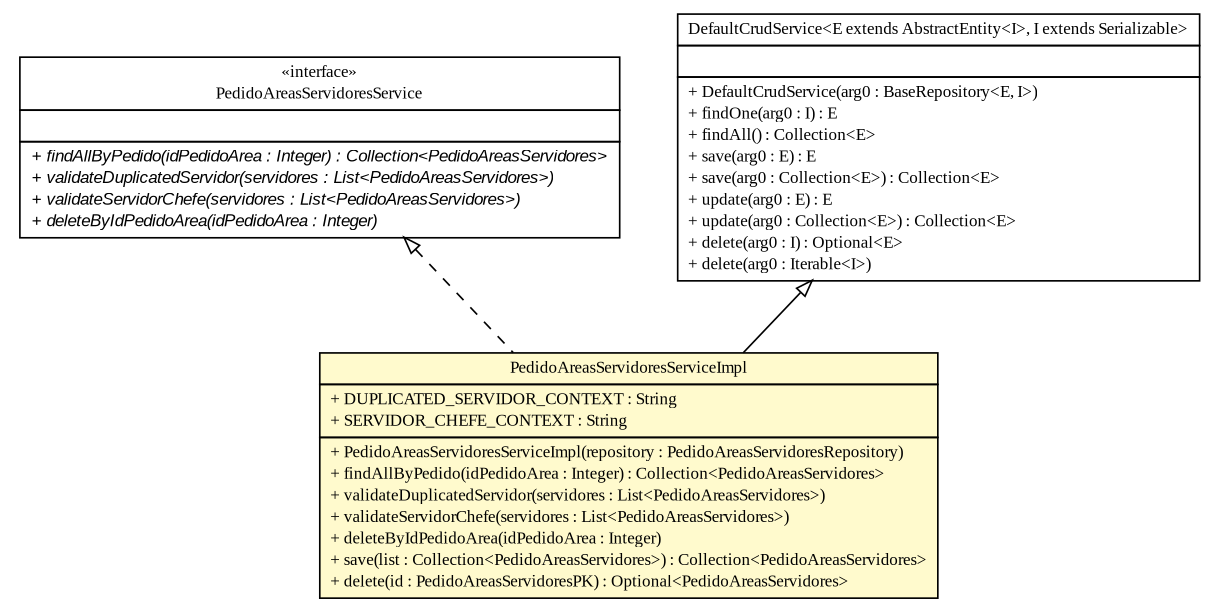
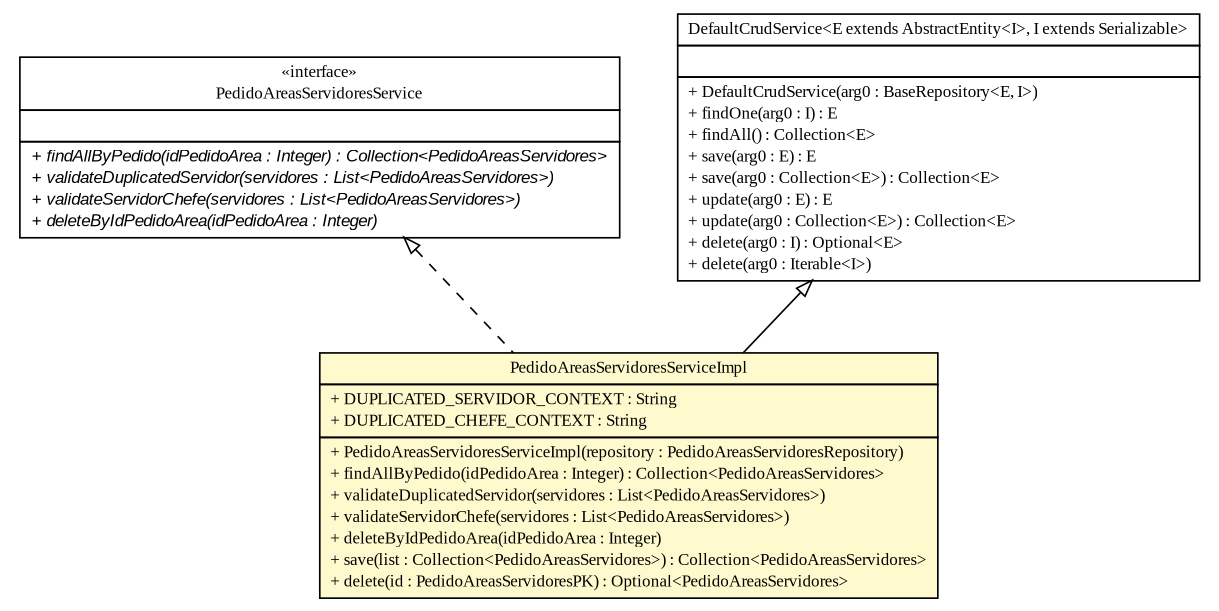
(479, 421) -> (489, 421)
